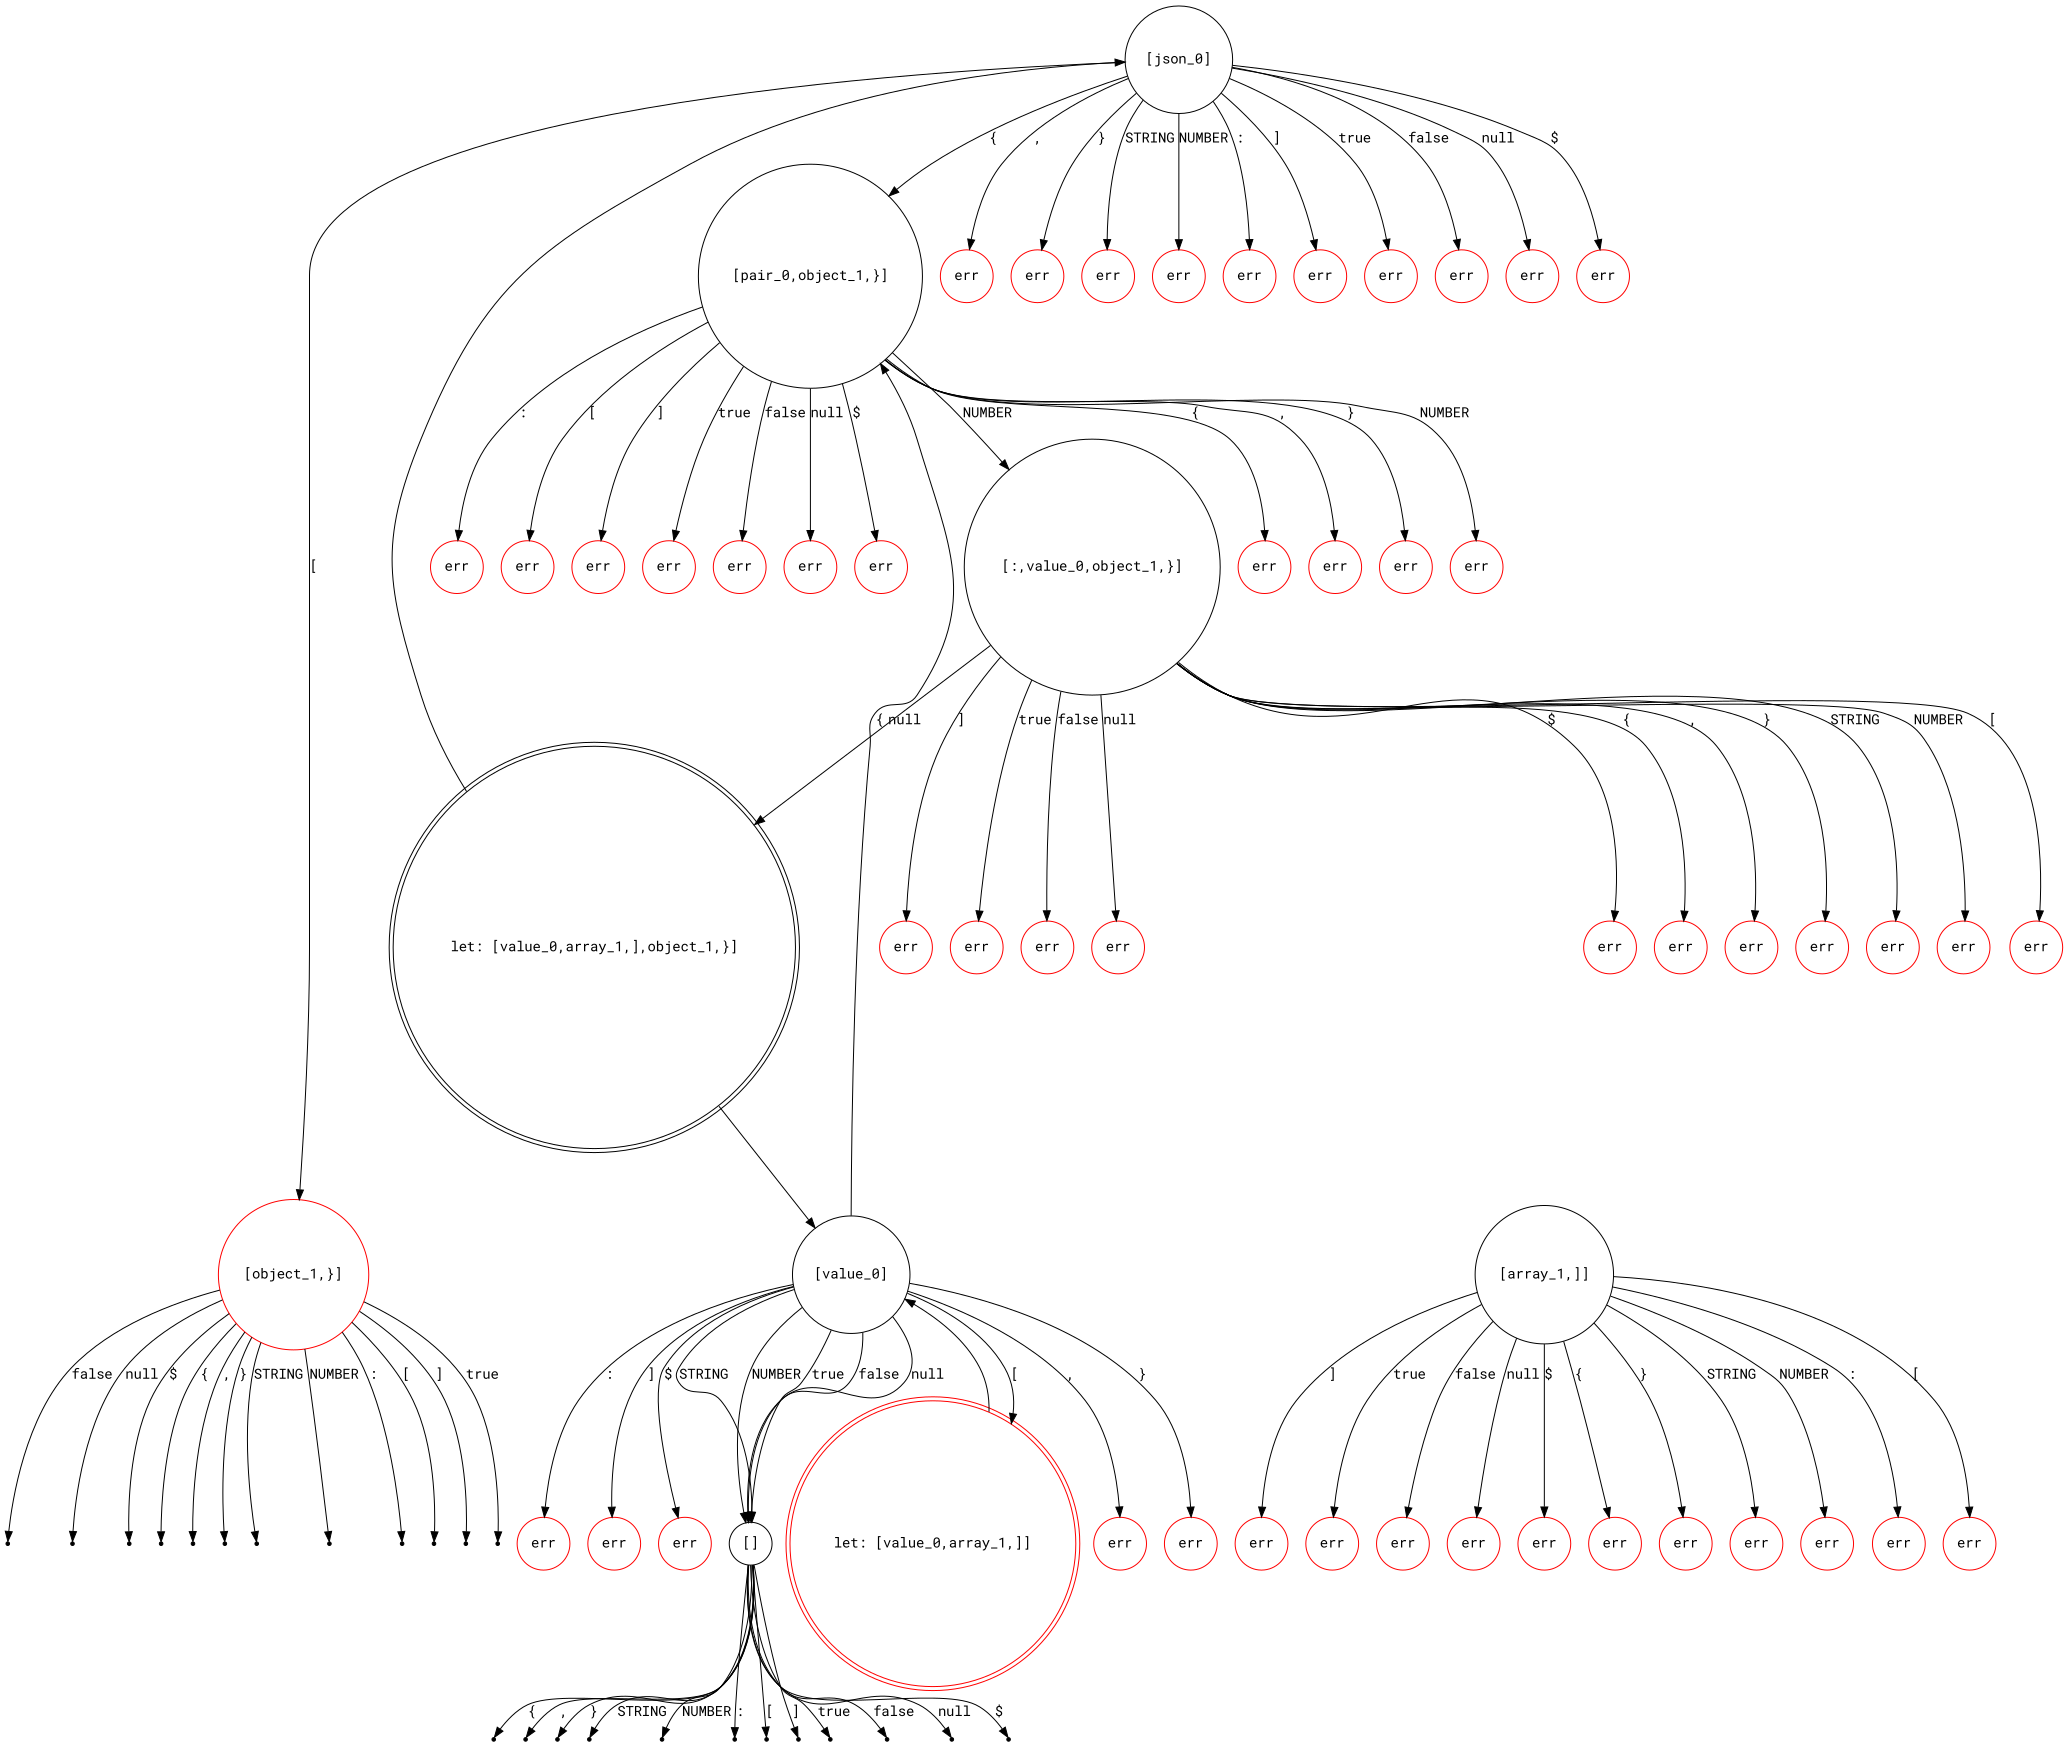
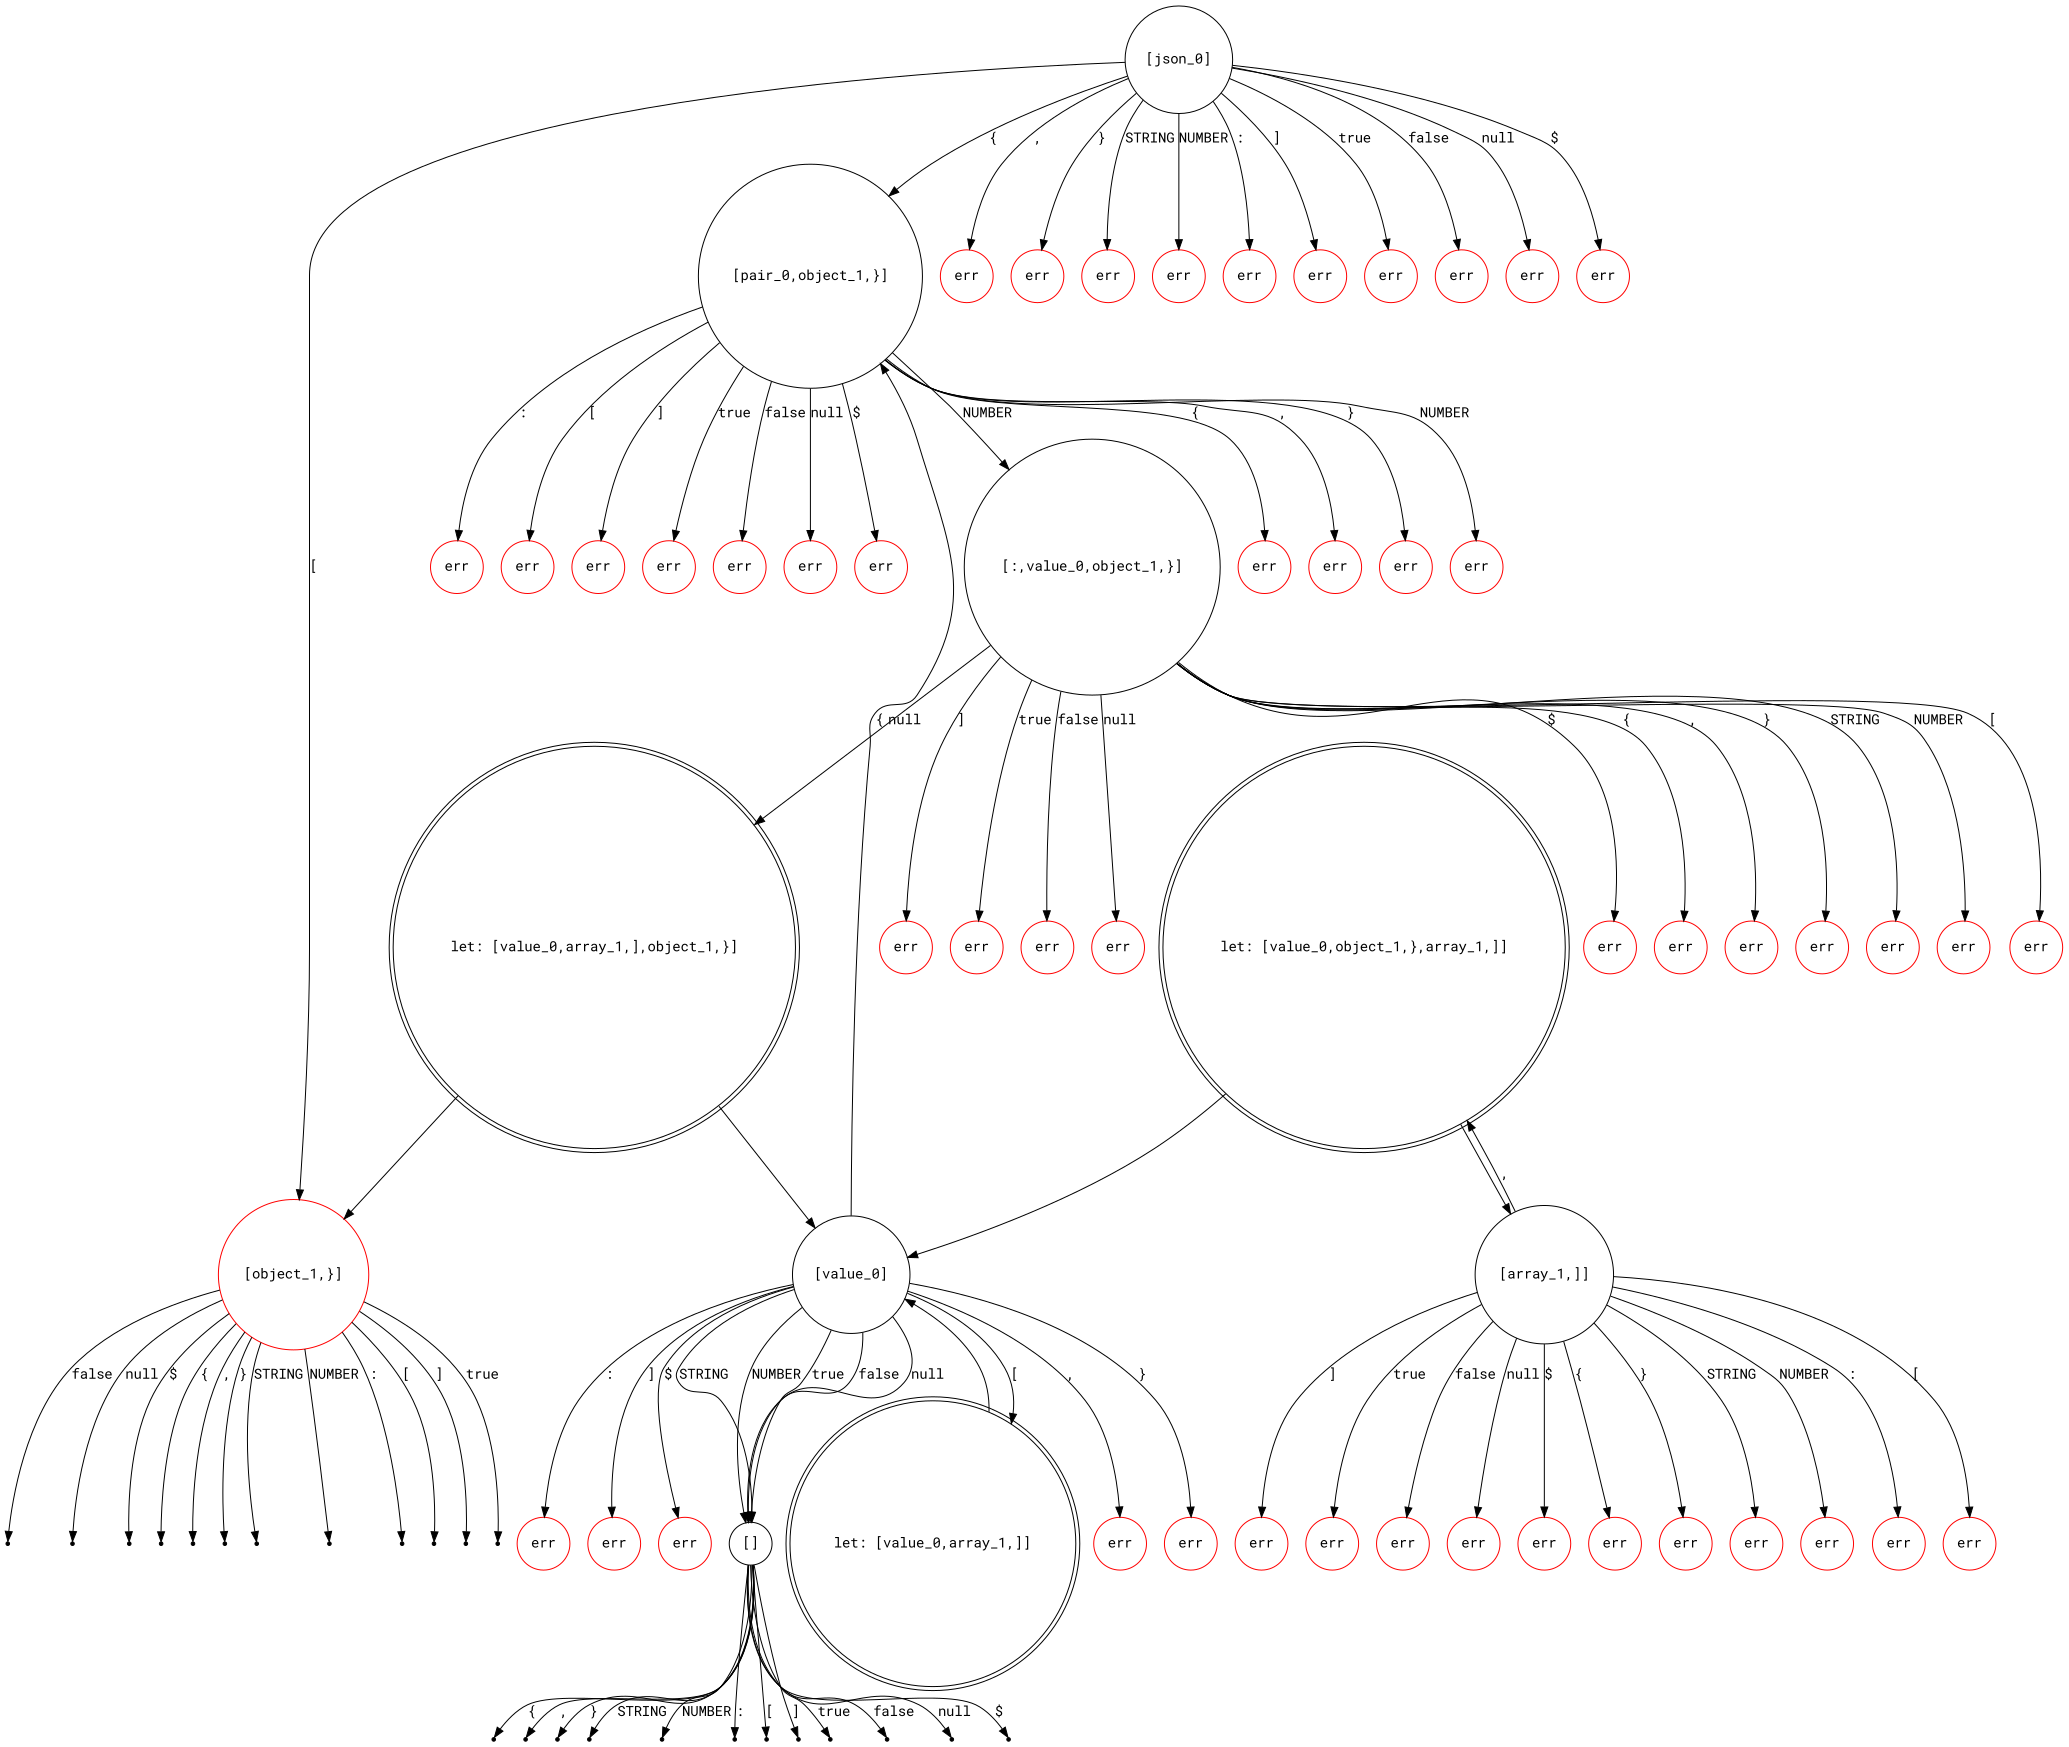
(551, 250) -> (404, 1154)
none -> (1364, 947)
(933, 1544) -> (933, 1544)
